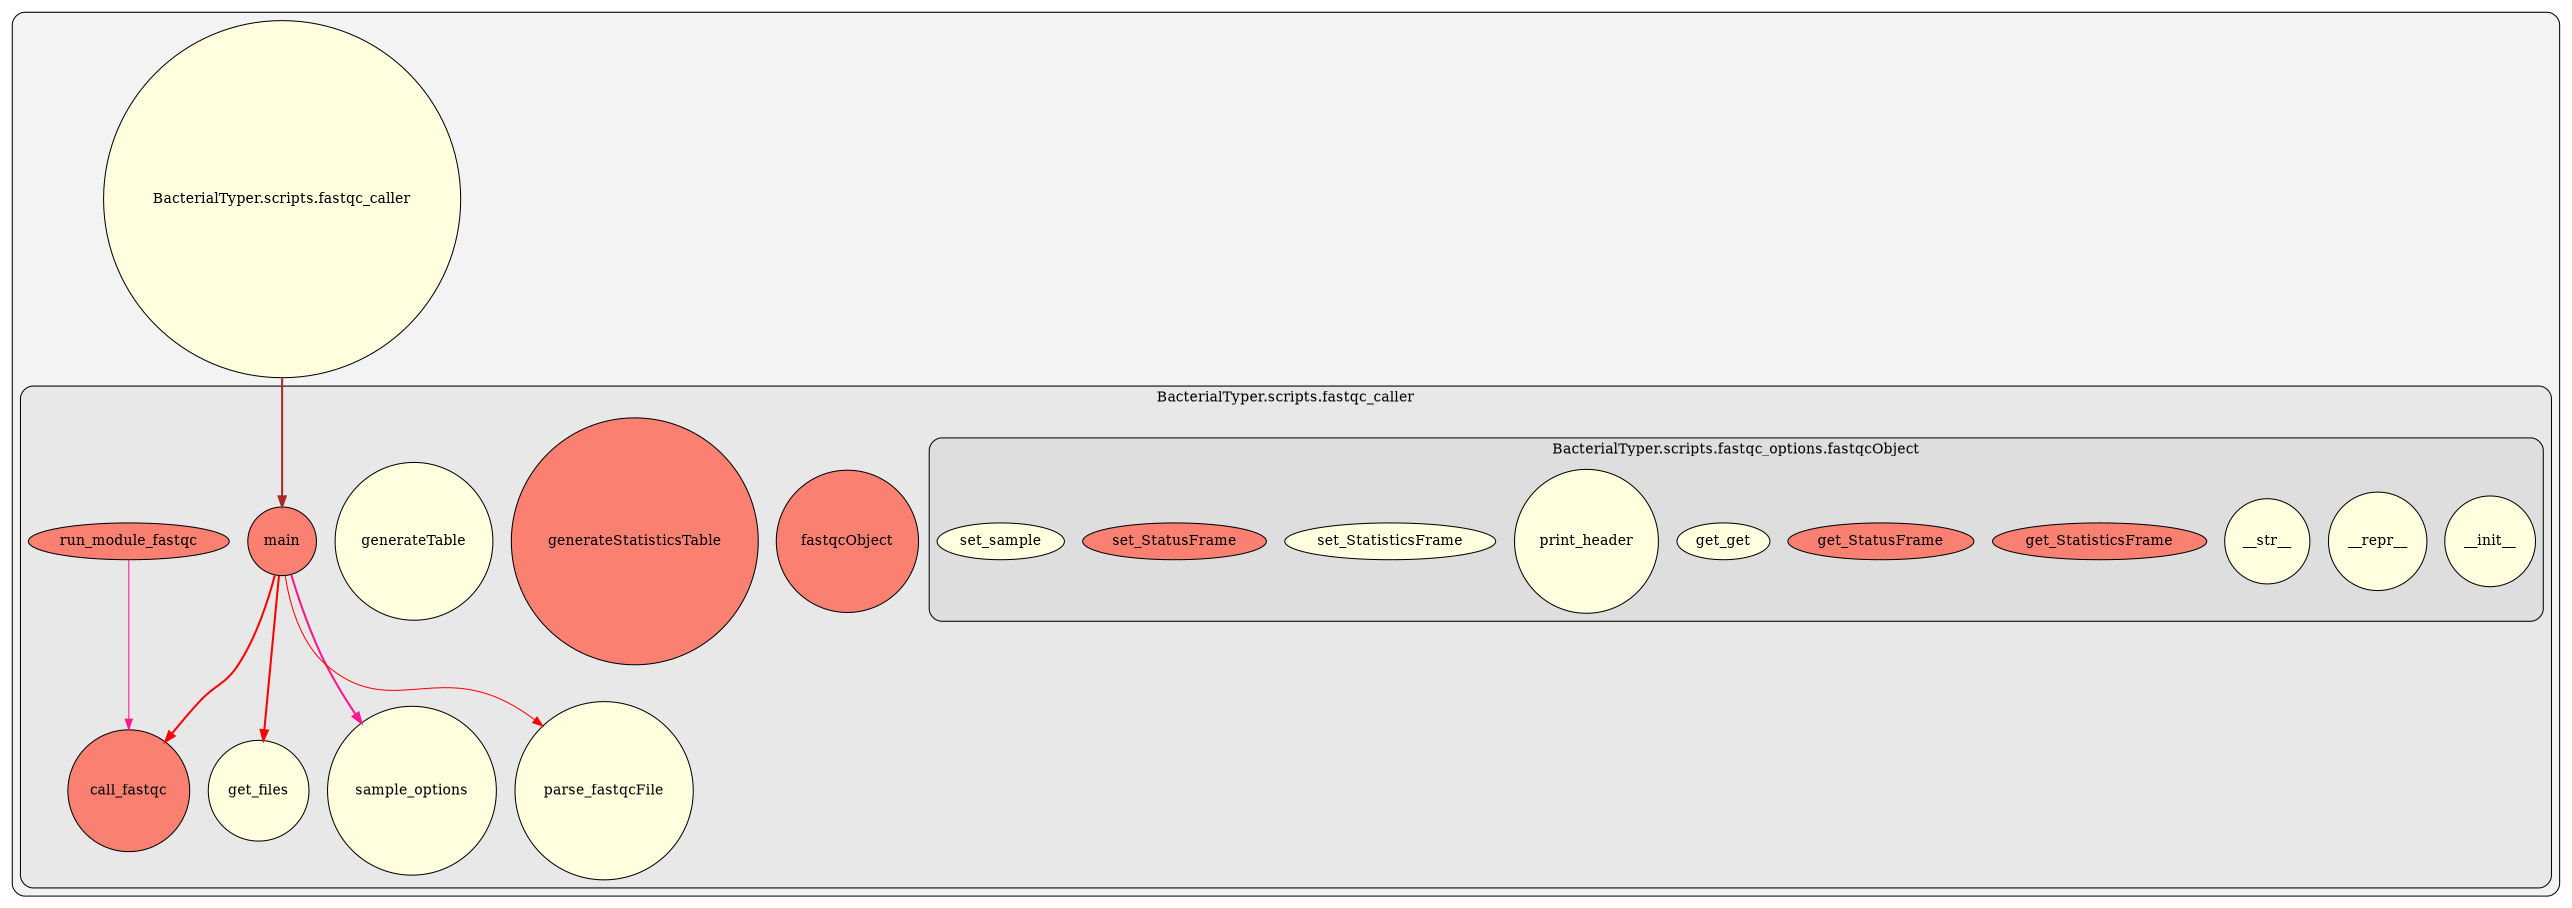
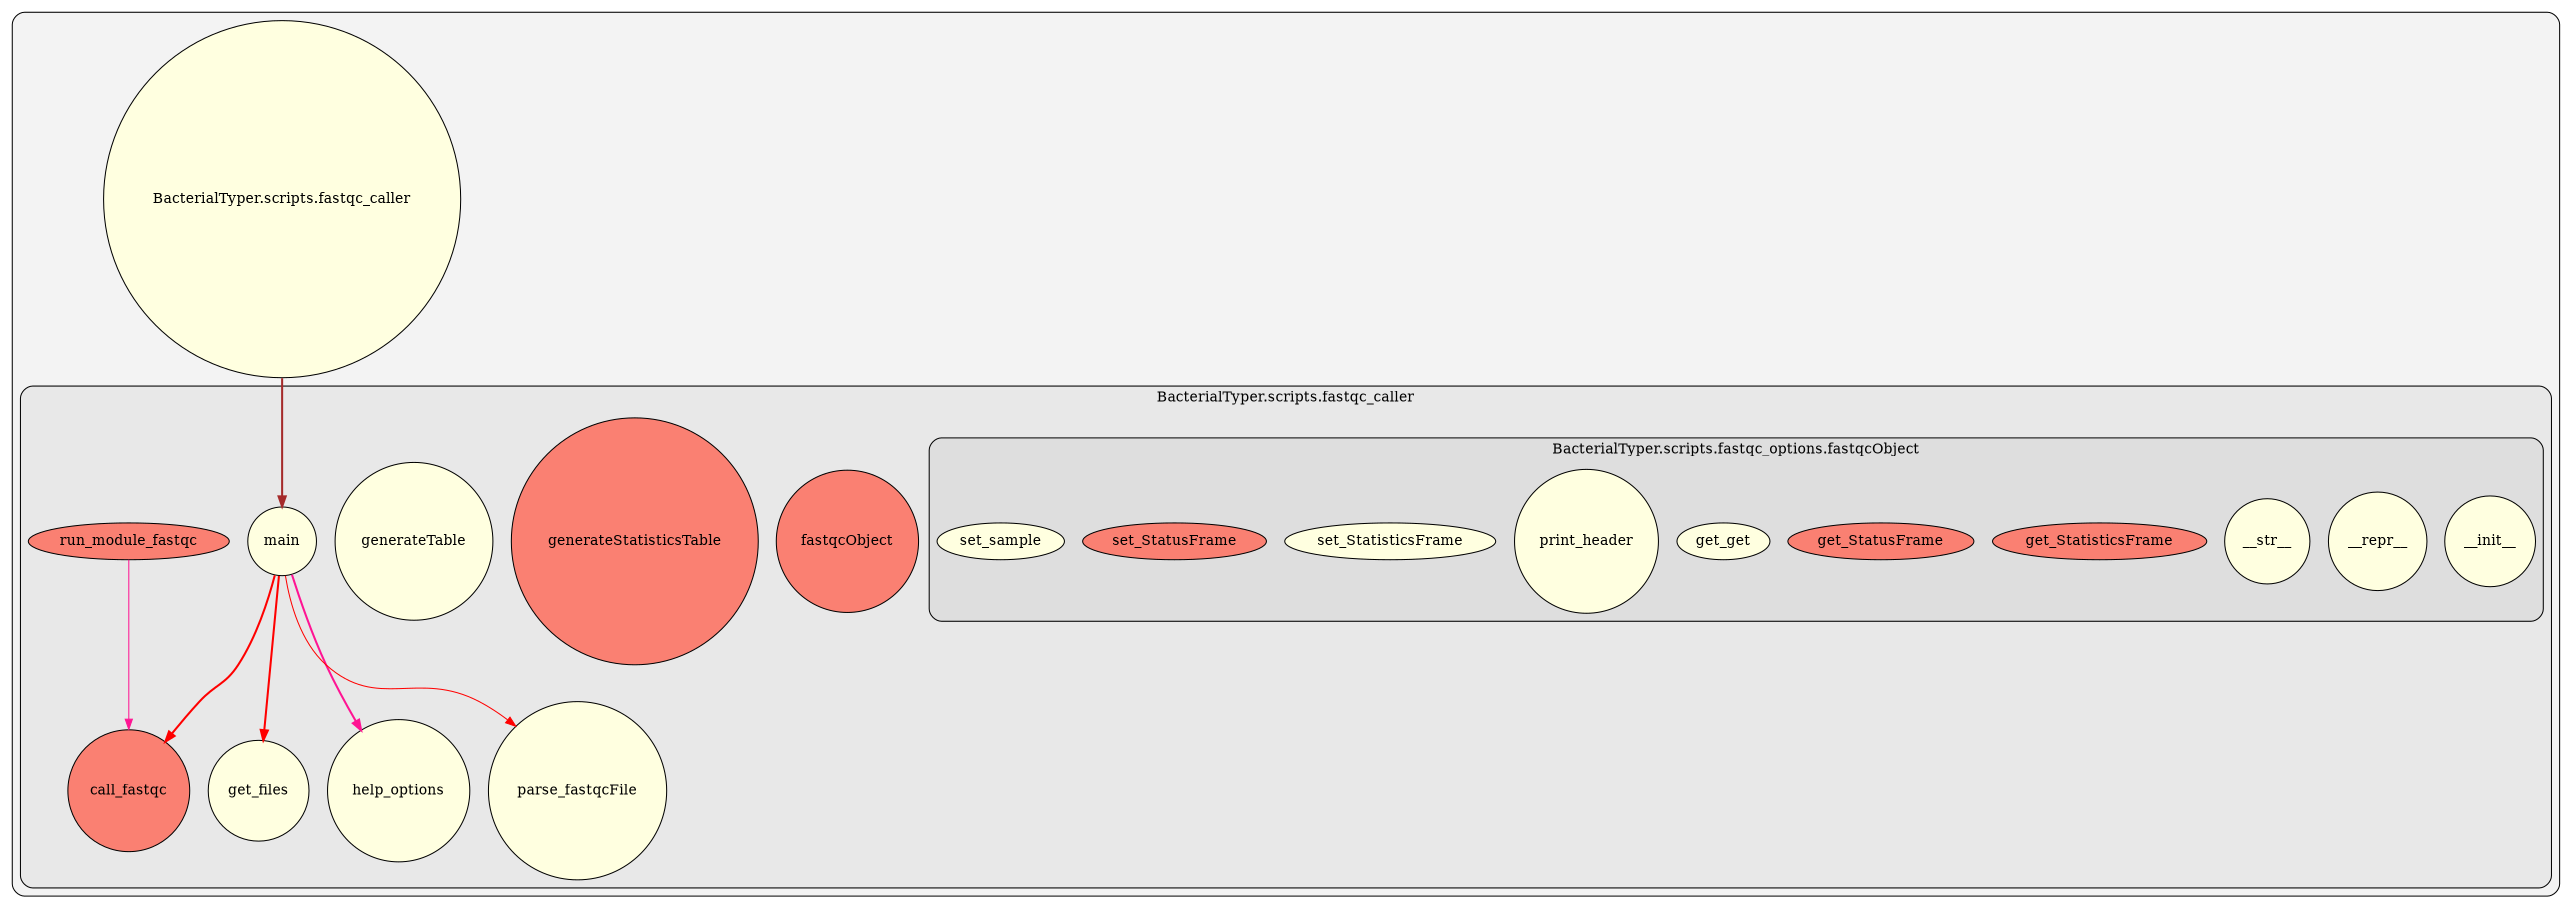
(282, 541) -> (282, 541)
(412, 791) -> (399, 791)
